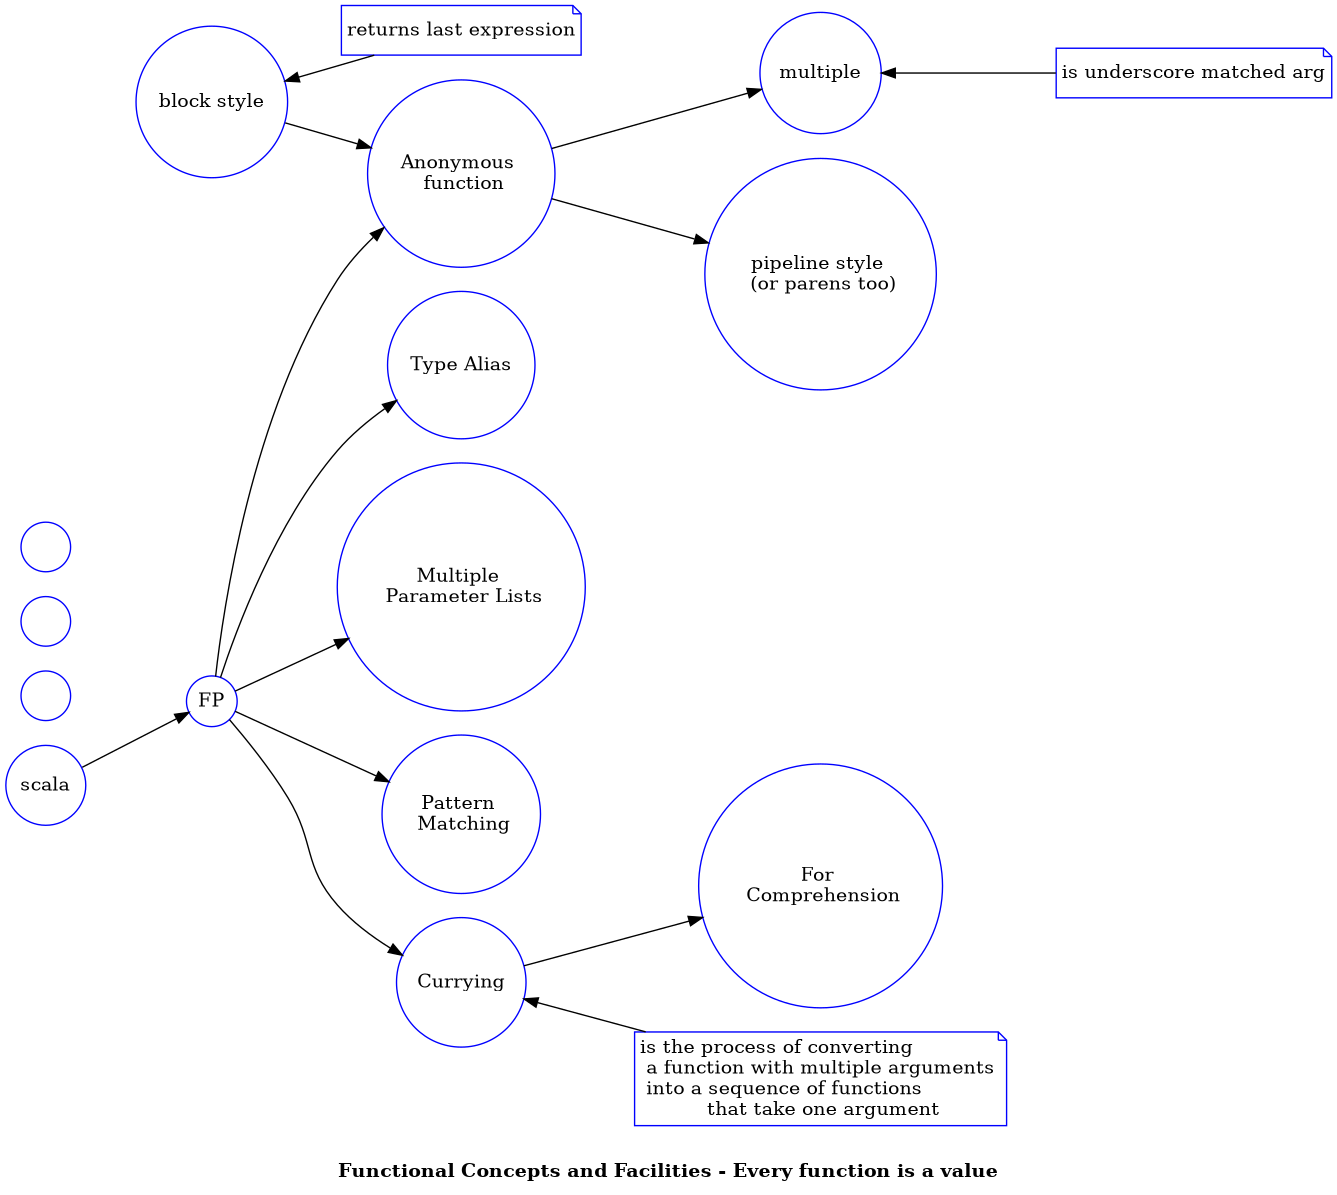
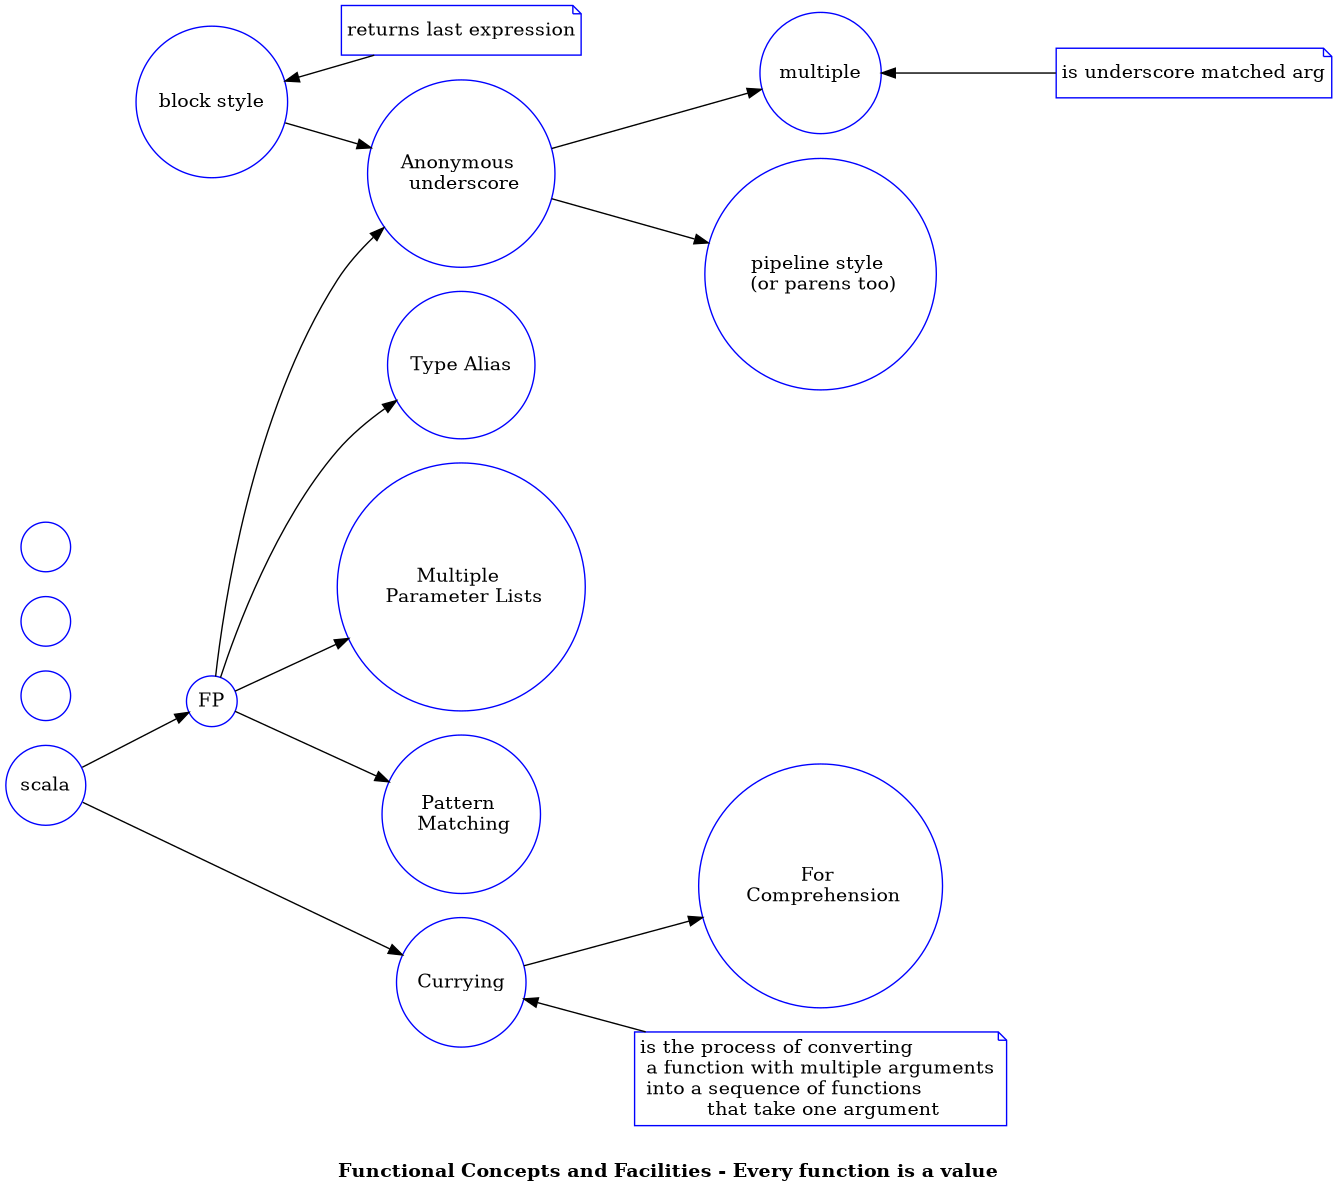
(461, 174) -> (461, 174)
(306, 839) -> (236, 876)
